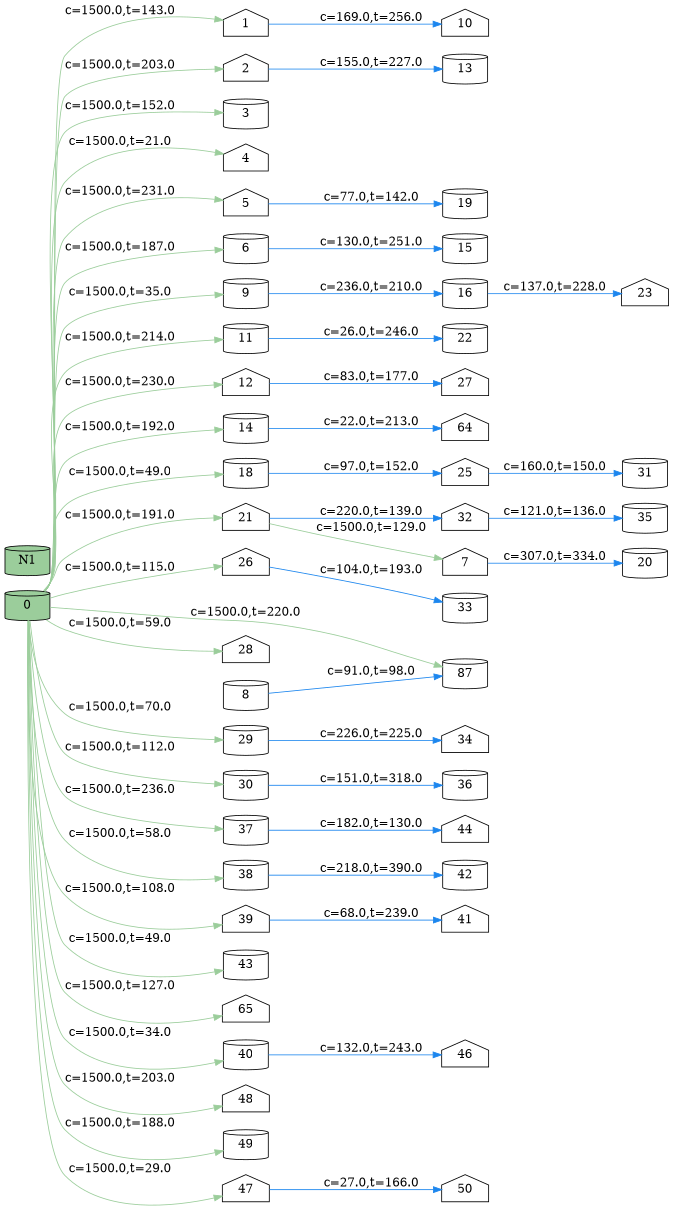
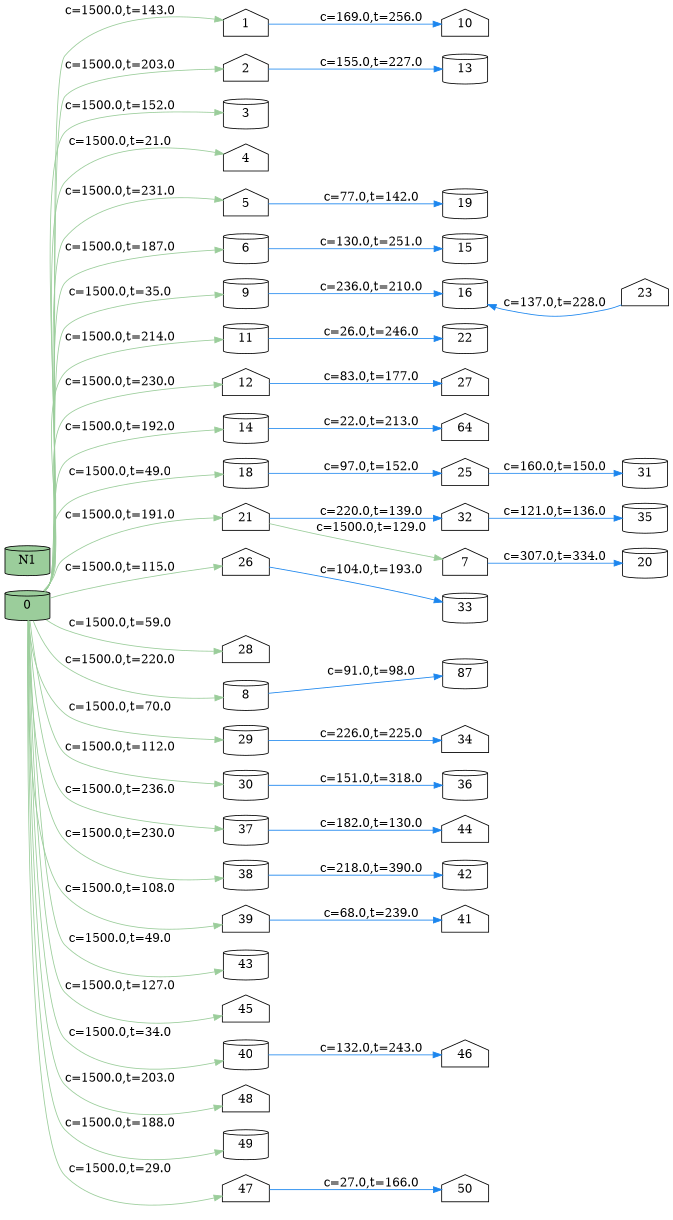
(551, 294) -> (559, 316)
(245, 621) -> (110, 687)
(120, 834) -> (120, 834)
(246, 1010) -> (246, 1010)
